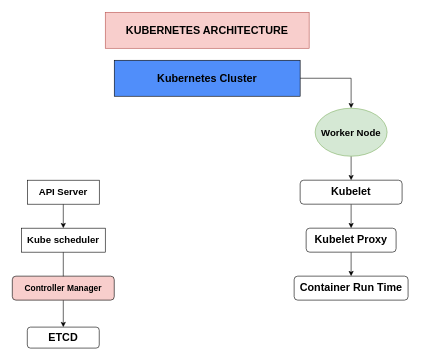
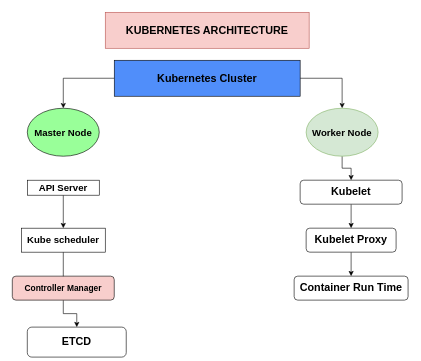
none -> (63, 78)
none -> (63, 132)
(351, 132) -> (342, 132)
(63, 192) -> (63, 188)
(63, 338) -> (77, 342)
